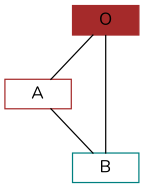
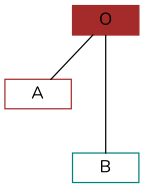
(72, 131) -> none
